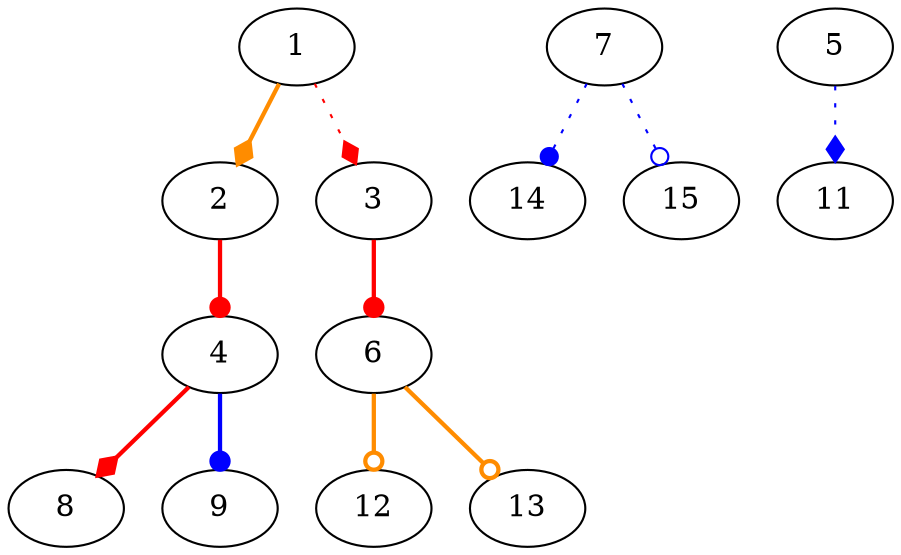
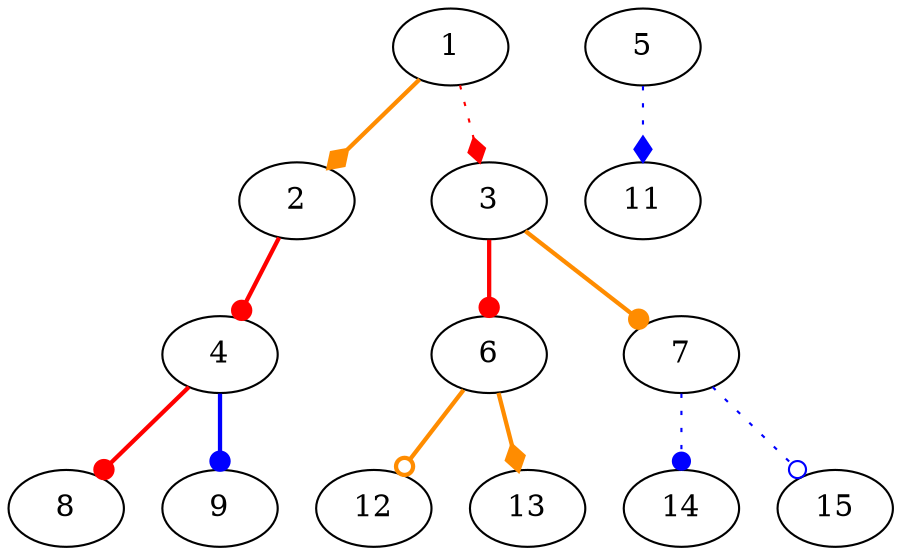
none -> (579, 272)
(153, 422) -> (150, 425)
(444, 425) -> (505, 419)
